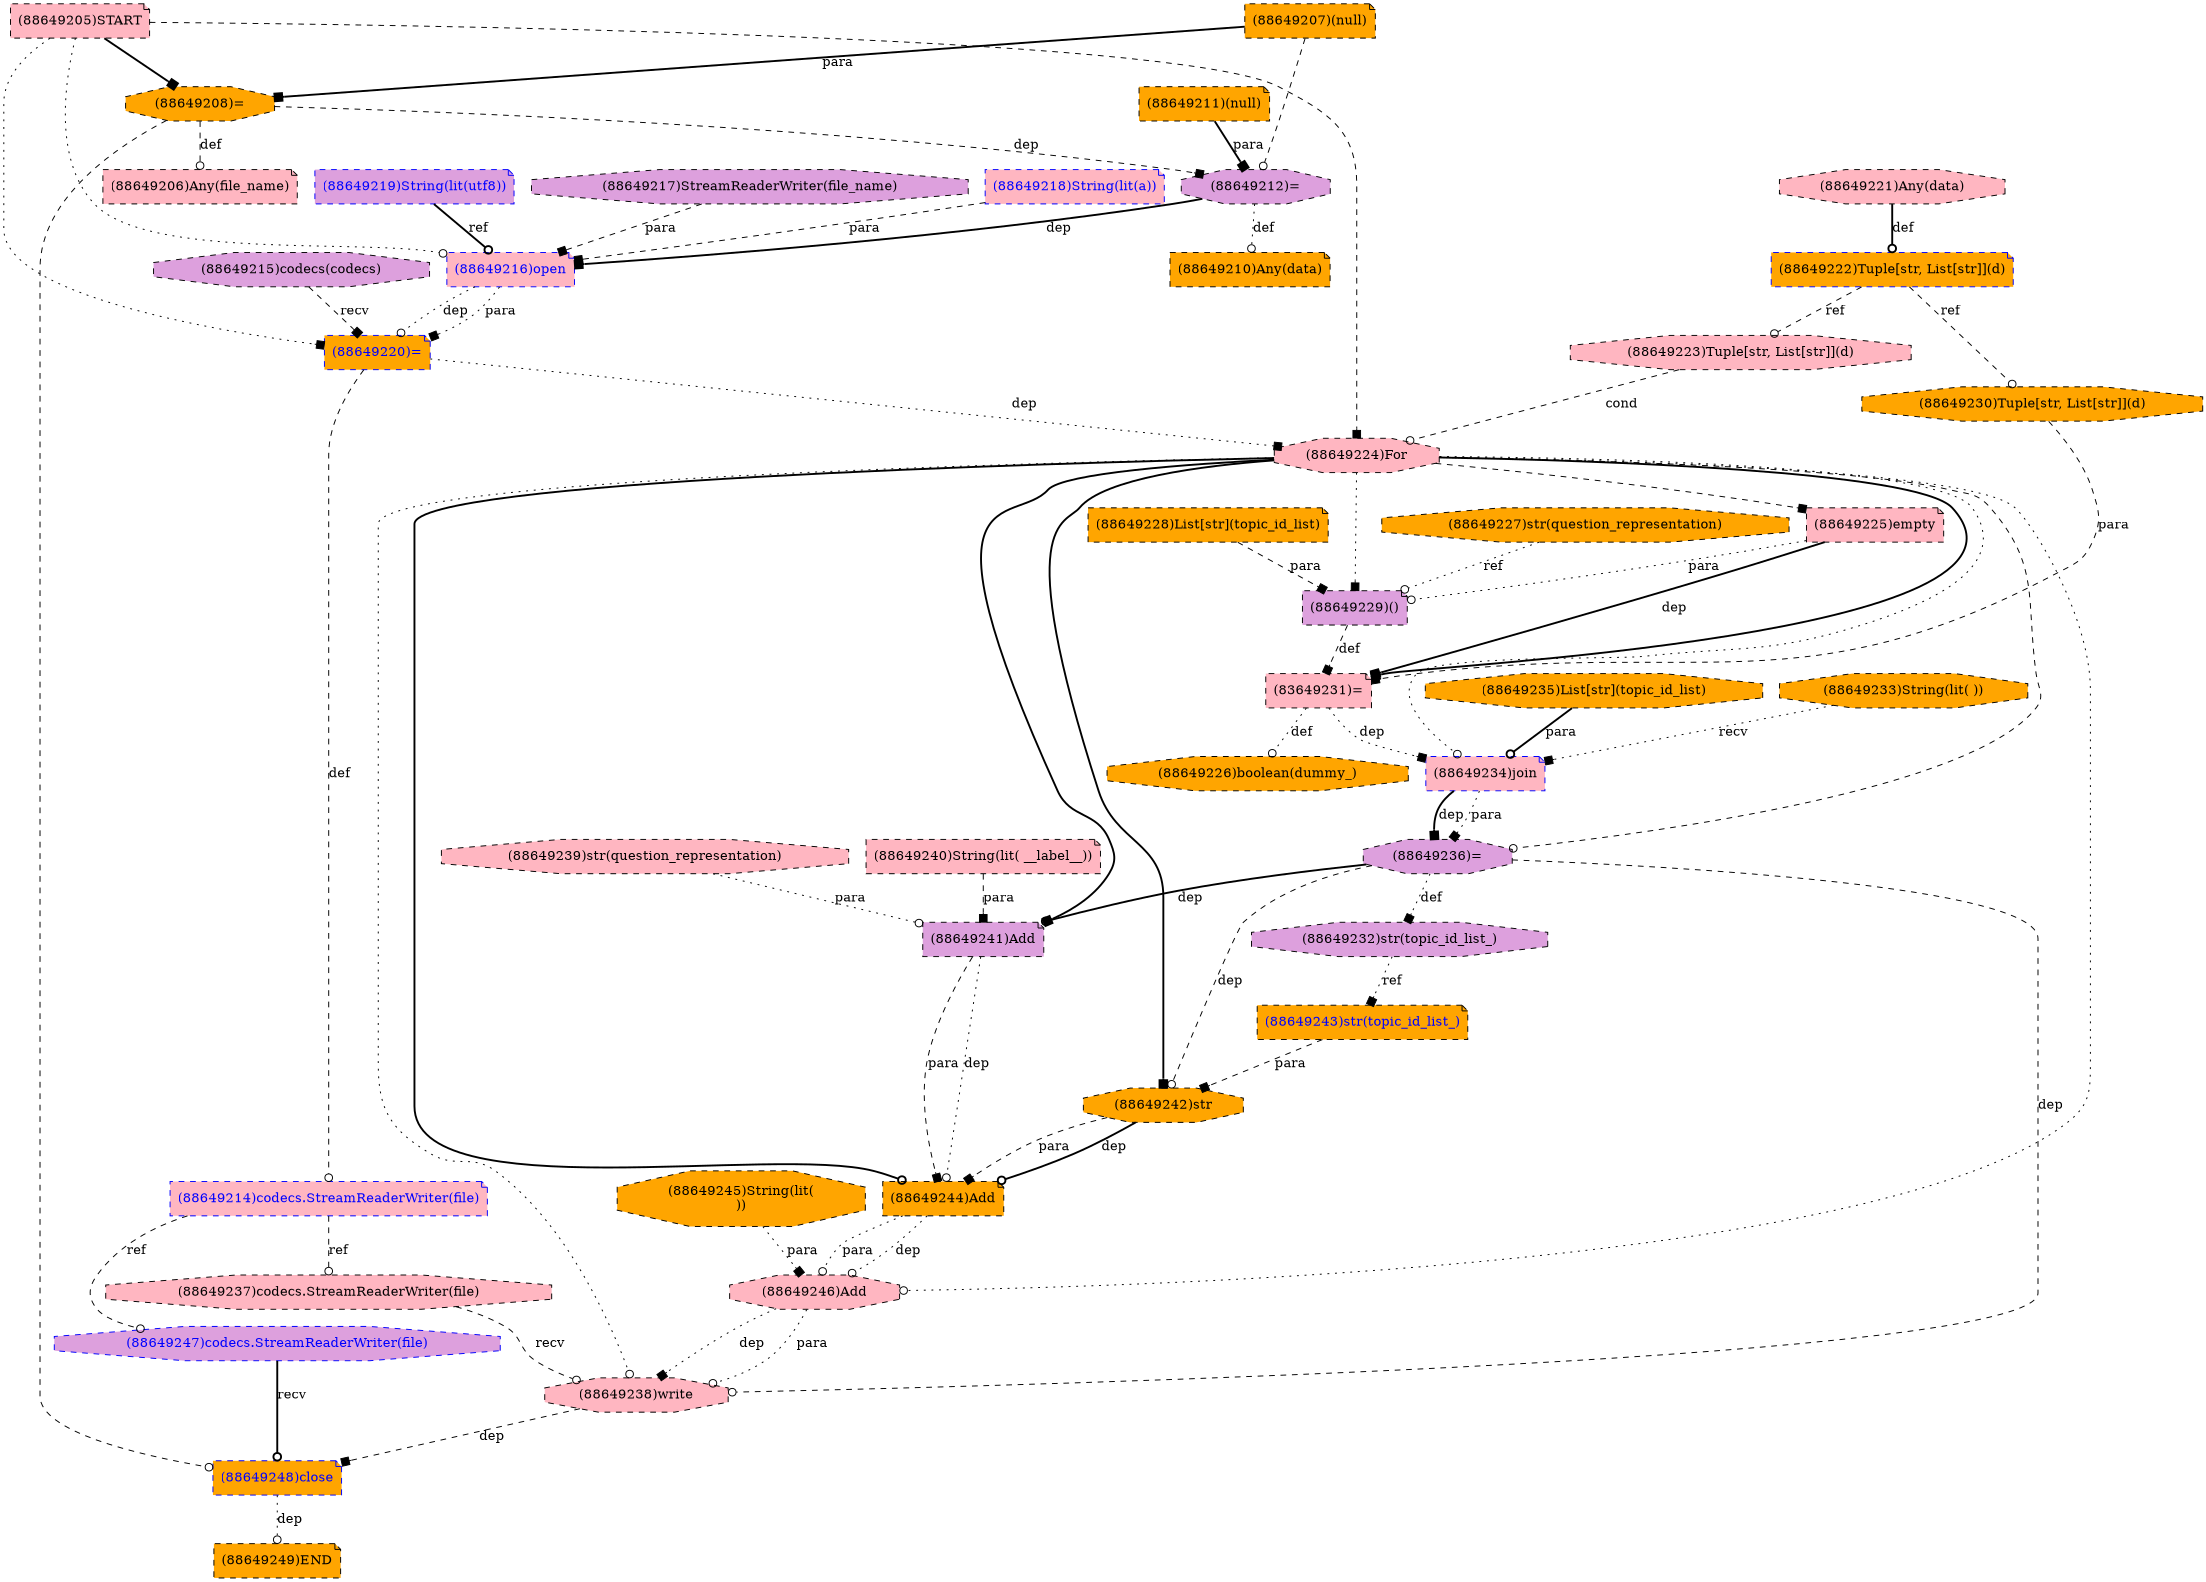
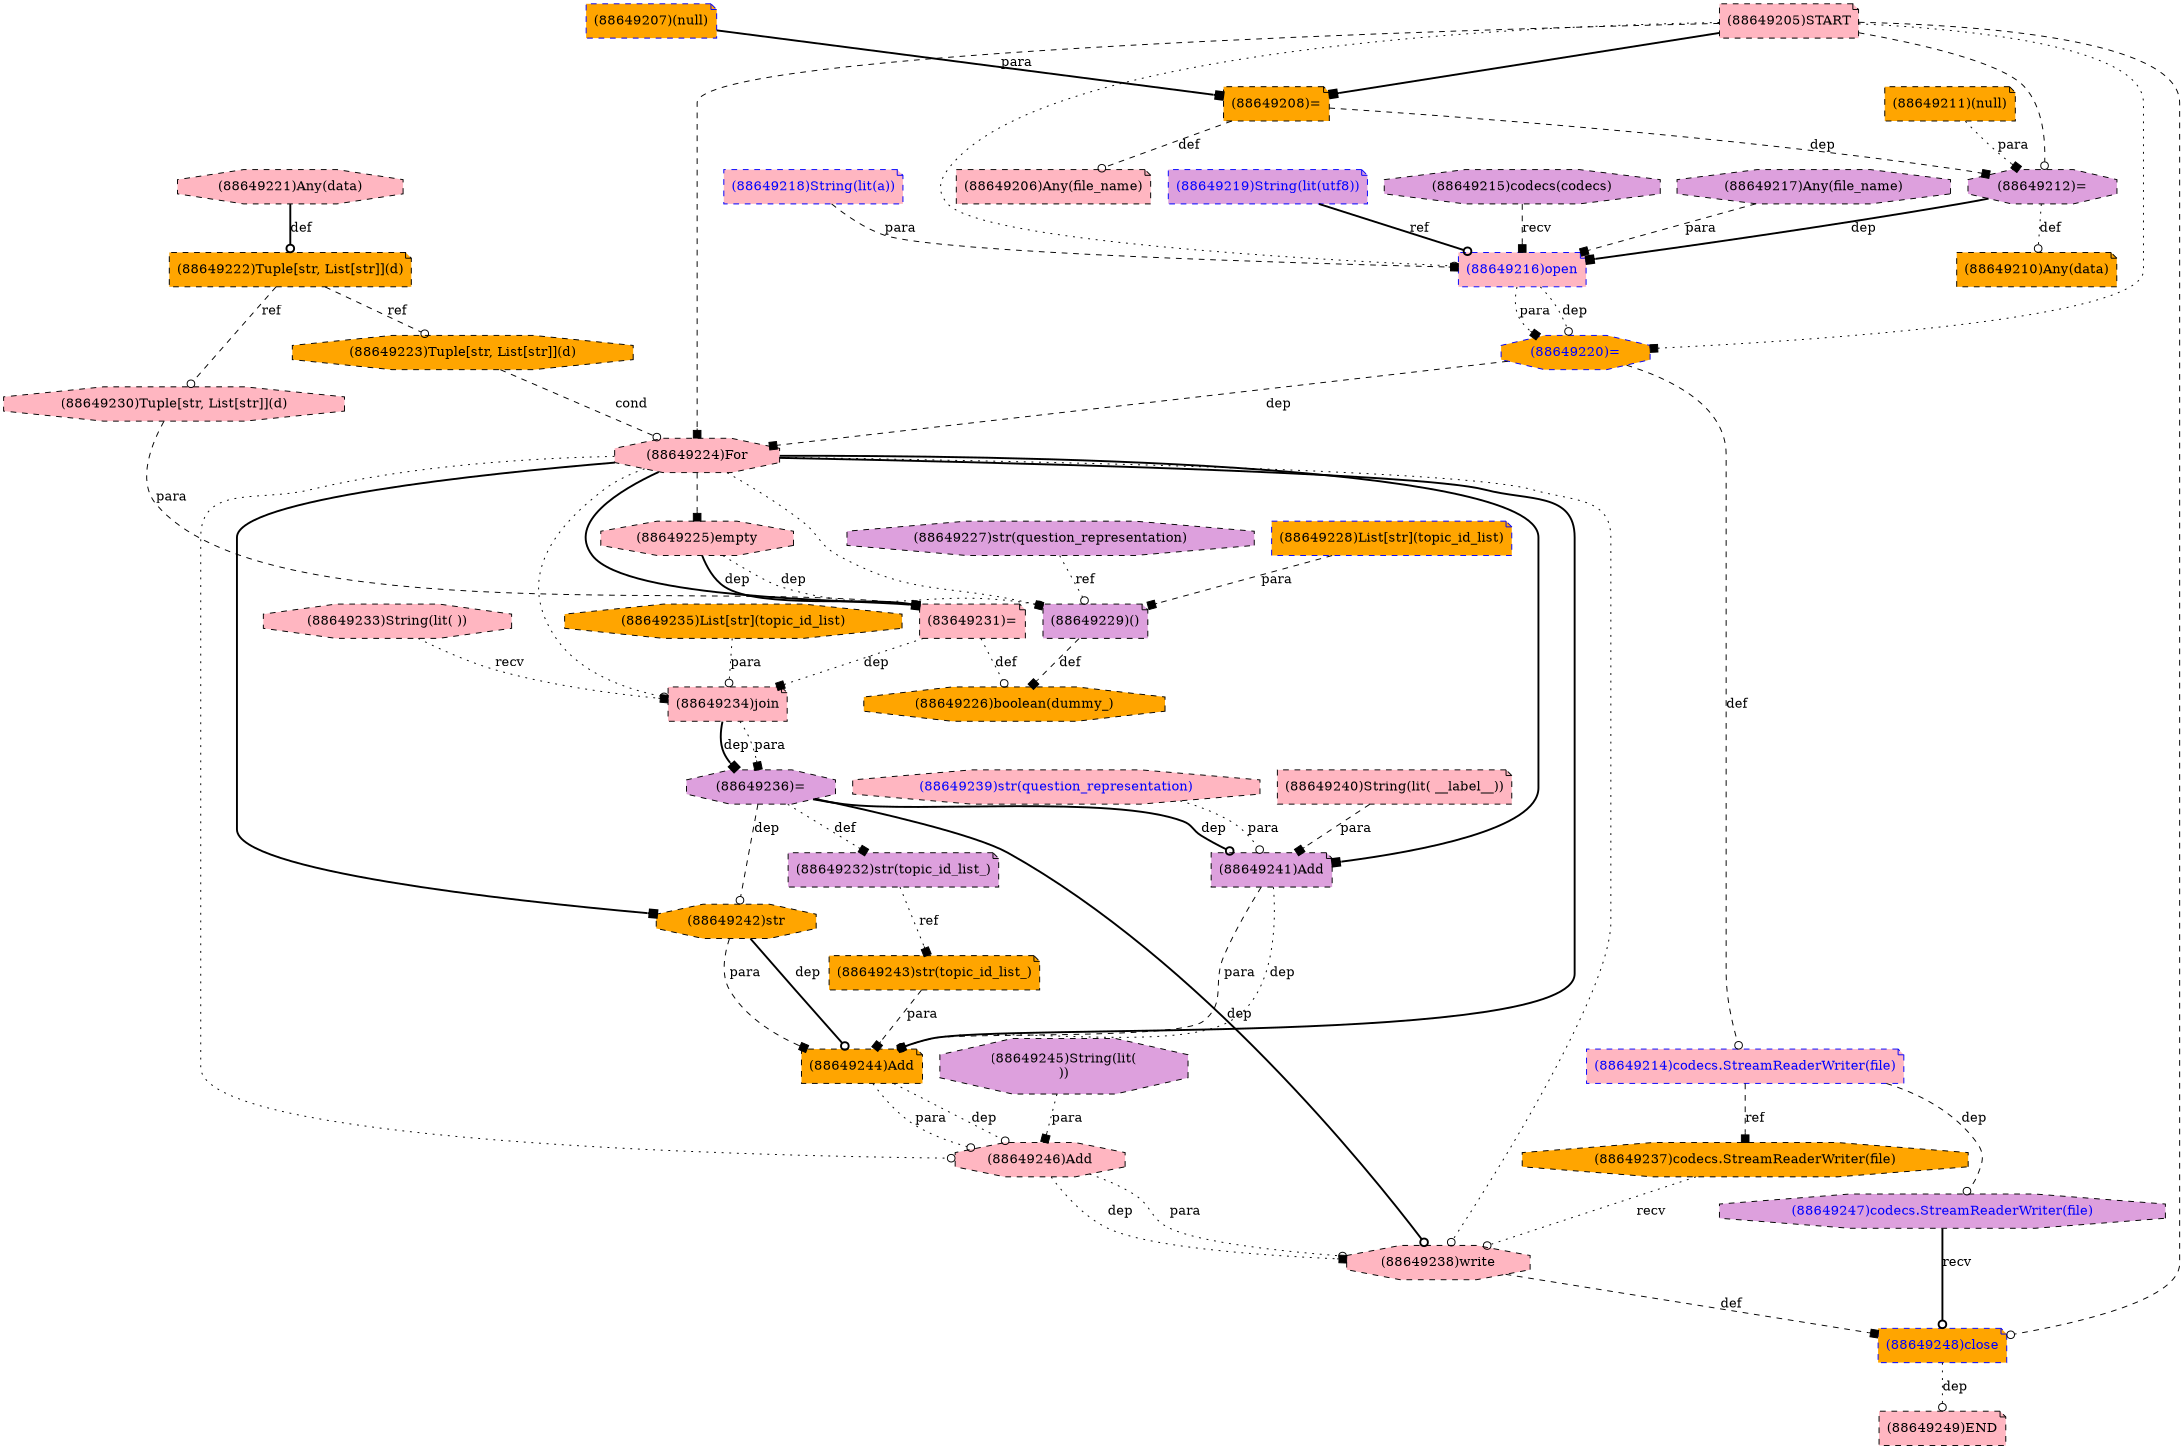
(1310, 21) -> (651, 21)
(1286, 101) -> (1983, 64)
(200, 104) -> (1276, 104)
(1227, 141) -> (1988, 143)
(750, 187) -> (1814, 187)
(1892, 270) -> (290, 270)
(331, 308) -> (1522, 223)
(377, 353) -> (1576, 353)
(1741, 353) -> (463, 353)
(851, 402) -> (1143, 403)
(2032, 404) -> (174, 404)
(1208, 525) -> (1392, 538)
(1585, 525) -> (1051, 538)
(1875, 525) -> (697, 538)
(1704, 566) -> (794, 580)
(2030, 597) -> none
(1603, 609) -> (798, 601)
(1339, 645) -> (1058, 659)
(1904, 691) -> (387, 621)
(1543, 730) -> (731, 659)
(1485, 774) -> (728, 704)
(40, 824) -> (2180, 604)
(645, 857) -> (1056, 787)
(1400, 939) -> (893, 870)
(1362, 1022) -> (934, 973)
(1266, 1062) -> (901, 1016)
(741, 1199) -> (1064, 1066)
(329, 1242) -> (1745, 1108)
(137, 1251) -> (1974, 1118)
(329, 1292) -> (1745, 1160)
(518, 1338) -> (1594, 1211)
(1837, 1339) -> (1158, 959)
(277, 1344) -> (1942, 1211)
(492, 1437) -> (1731, 1304)
(277, 1561) -> (1942, 1428)
